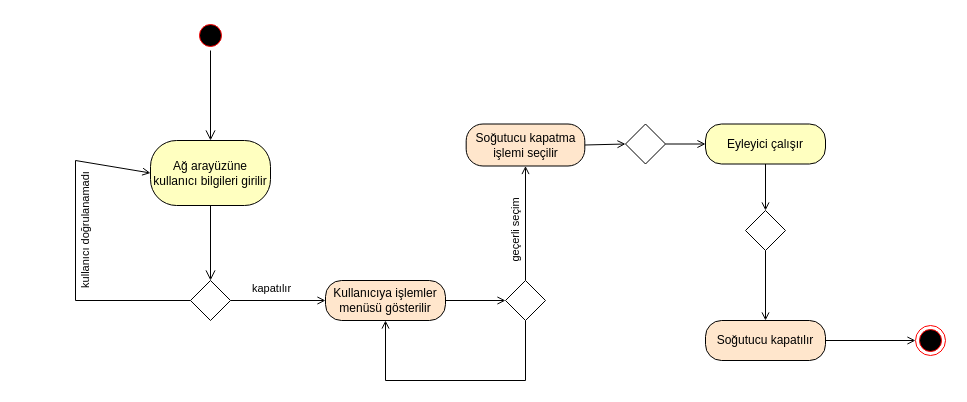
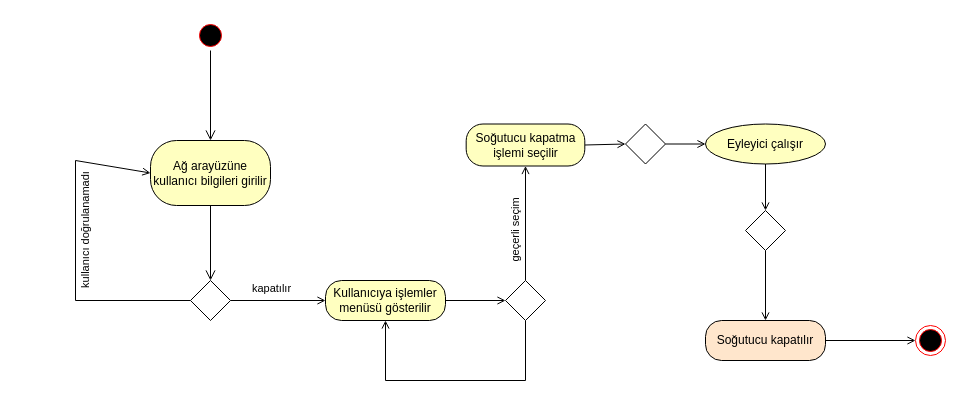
(766, 144) -> (766, 144)
(525, 145) -> (525, 145)
(386, 301) -> (386, 301)
